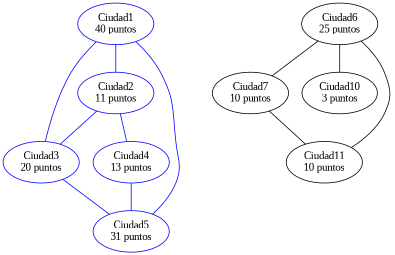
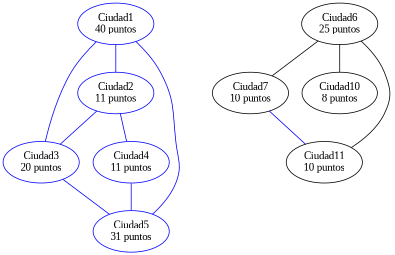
(340, 93) -> (340, 93)
(287, 128) -> (287, 128)
(131, 162) -> (131, 162)
